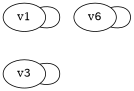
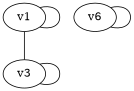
none -> (24, 46)
